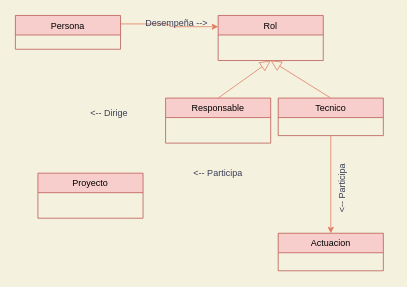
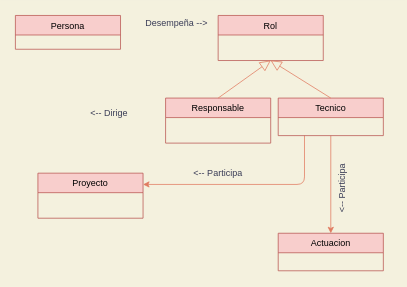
(186, 27) -> none
none -> (247, 184)
